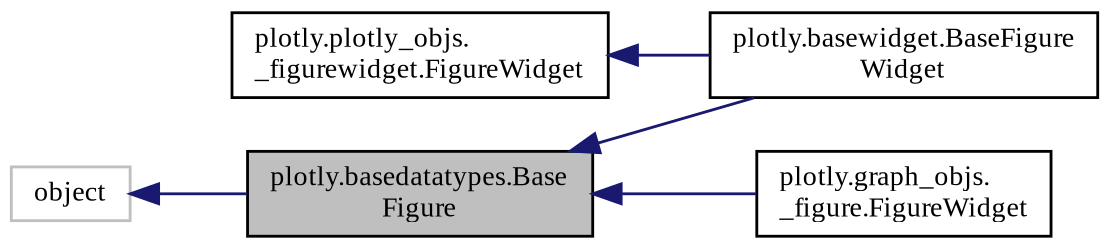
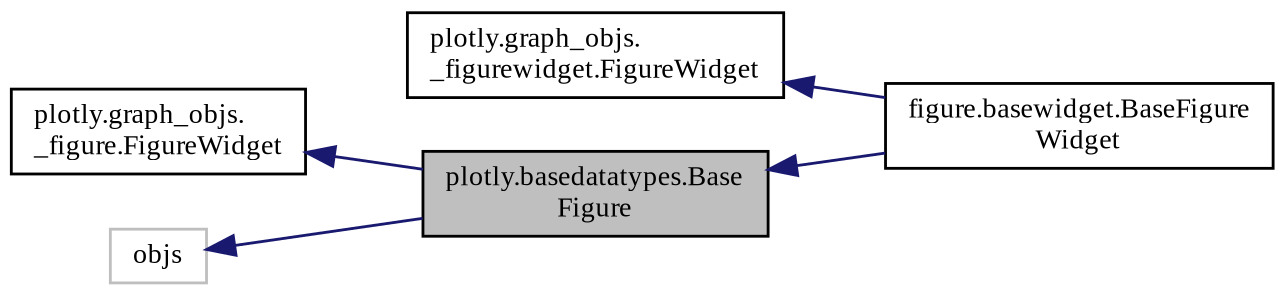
(420, 55) -> (596, 55)
(904, 55) -> (1079, 126)
(71, 194) -> (158, 256)
(689, 194) -> (379, 163)
